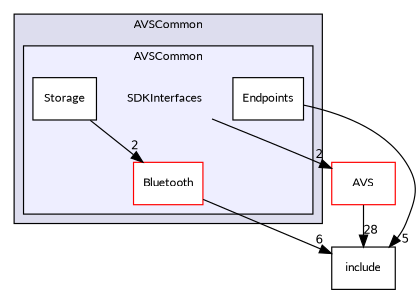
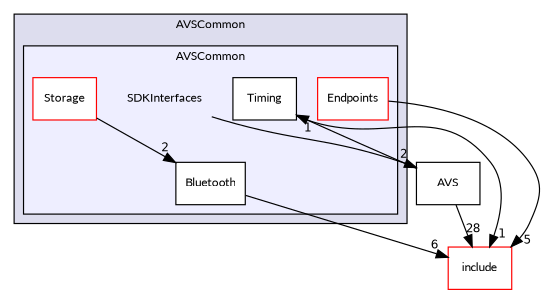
(65, 99) -> (65, 99)
none -> (265, 99)
(268, 99) -> (353, 99)
(168, 184) -> (211, 184)
(364, 184) -> (448, 184)
(364, 268) -> (480, 268)
